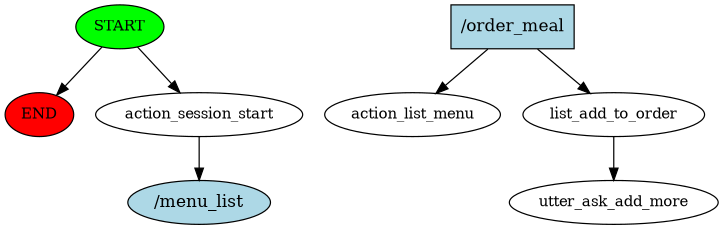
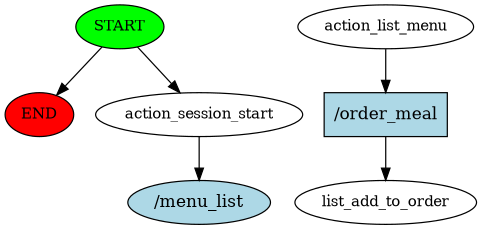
(467, 67) -> (386, 65)
(614, 202) -> none
